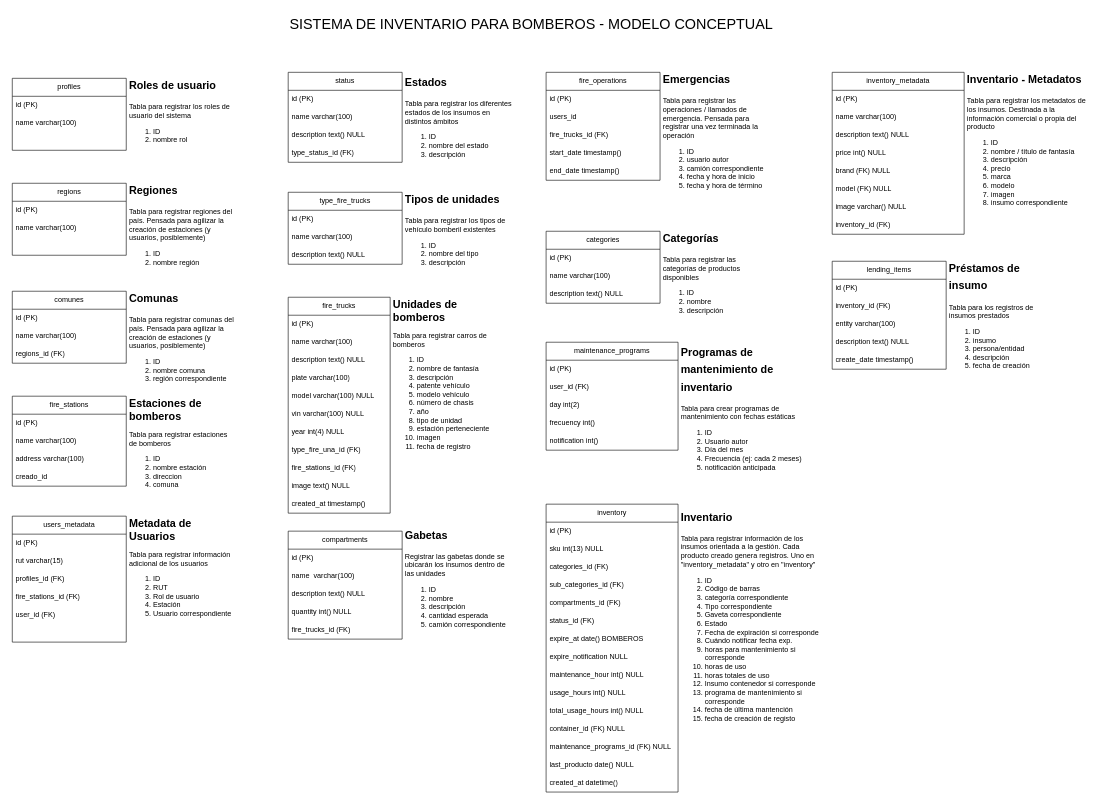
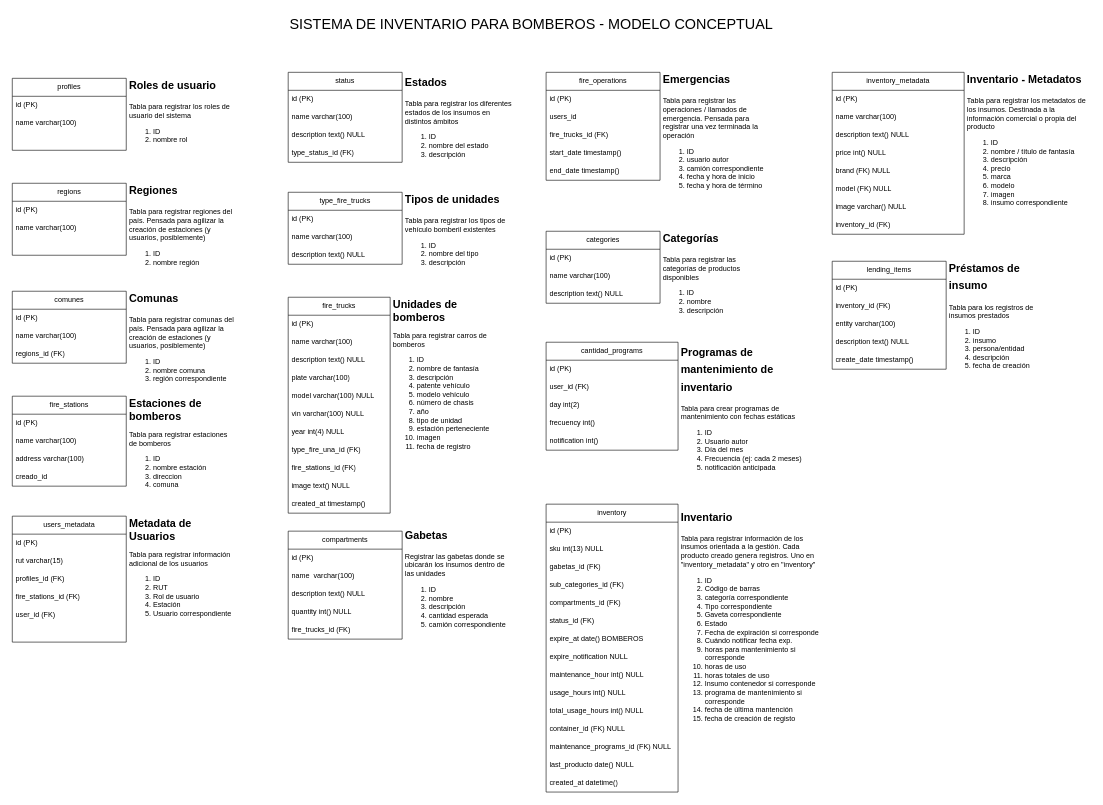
(612, 351) -> (612, 351)
(583, 567) -> (578, 567)
